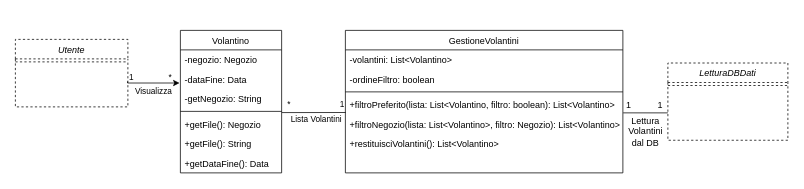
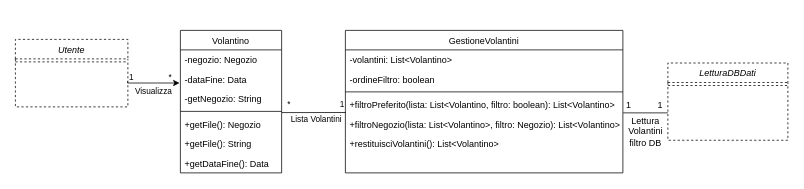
(646, 132) -> (646, 132)
